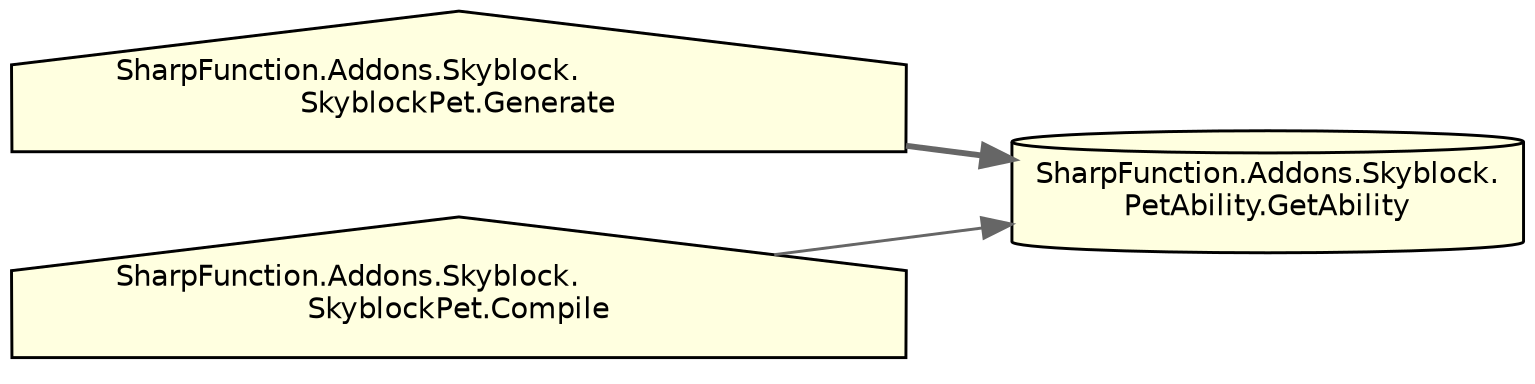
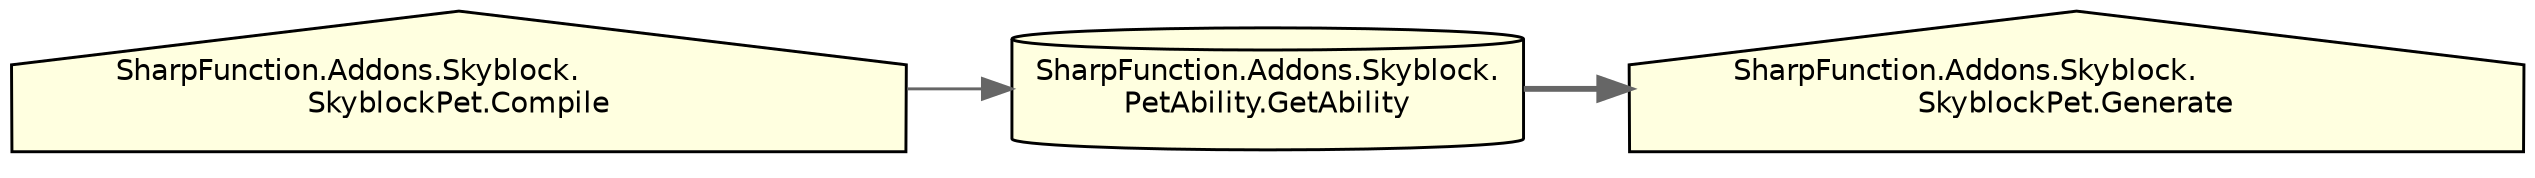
(944, 151) -> (1561, 89)
